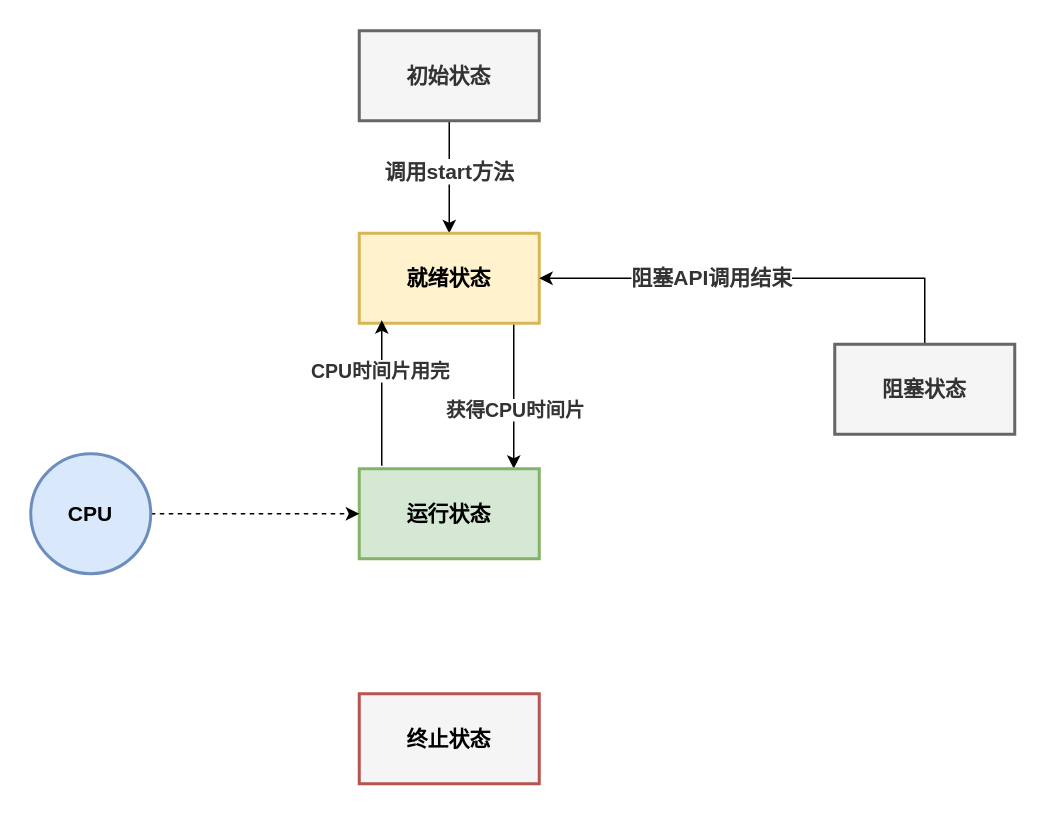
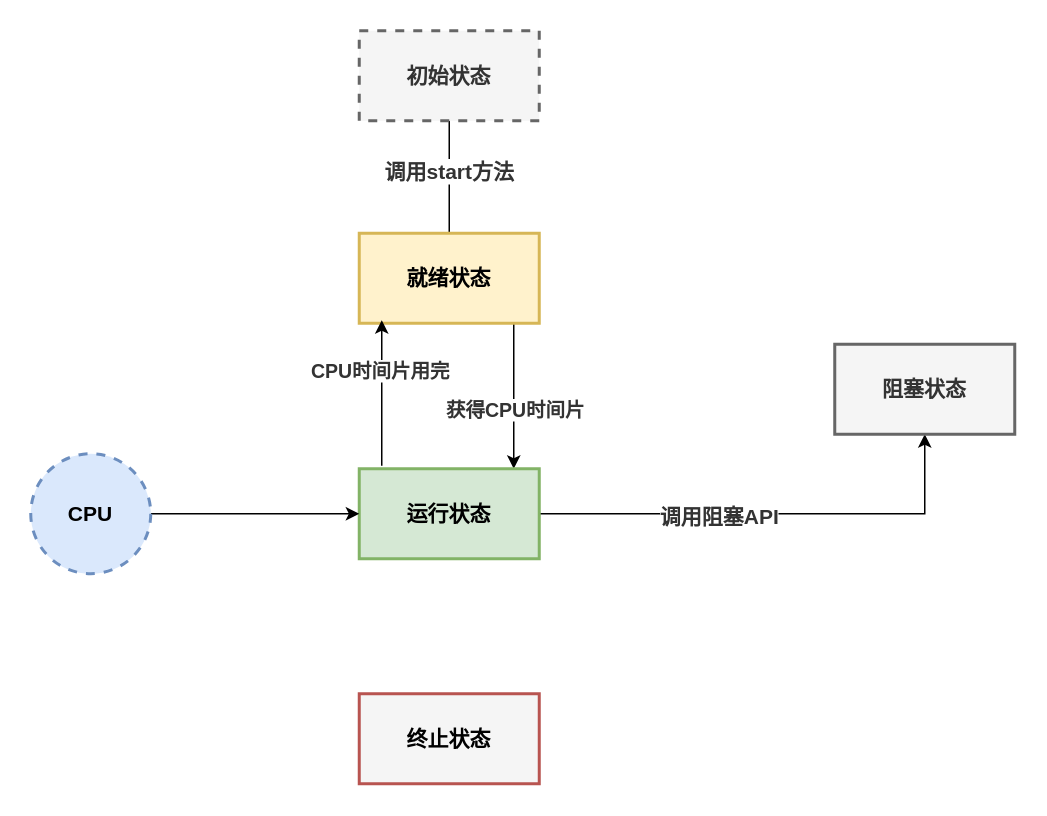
(449, 76) -> (449, 76)
(449, 222) -> (449, 226)
(770, 278) -> none
(91, 514) -> (91, 514)
(250, 514) -> (250, 514)
none -> (767, 514)
